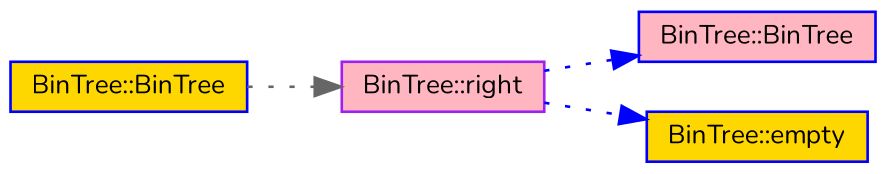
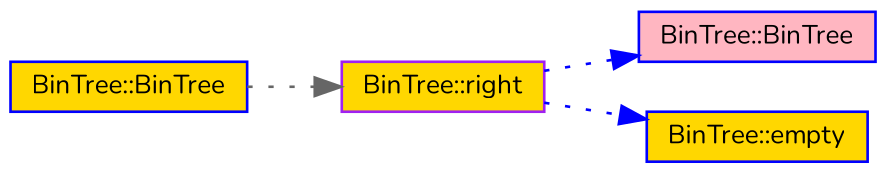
(443, 87) -> (443, 87)
